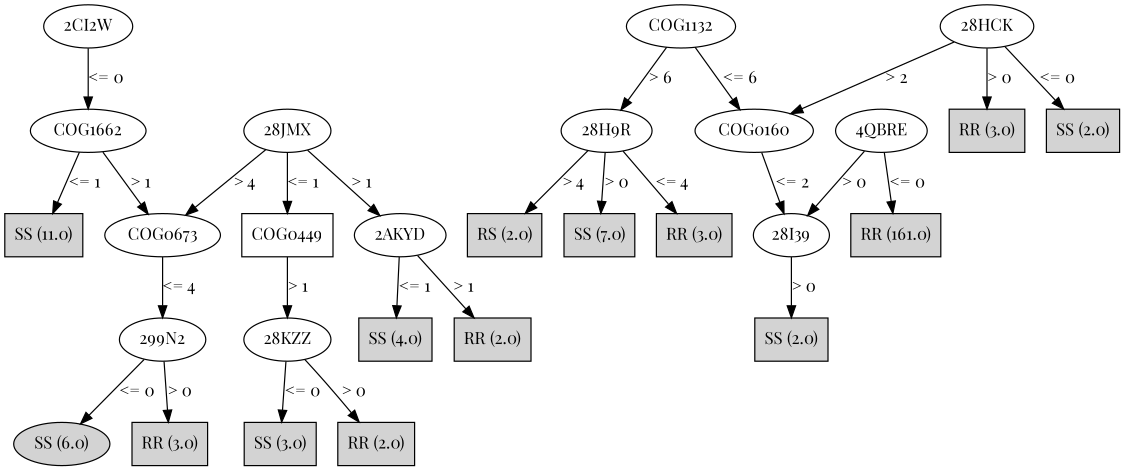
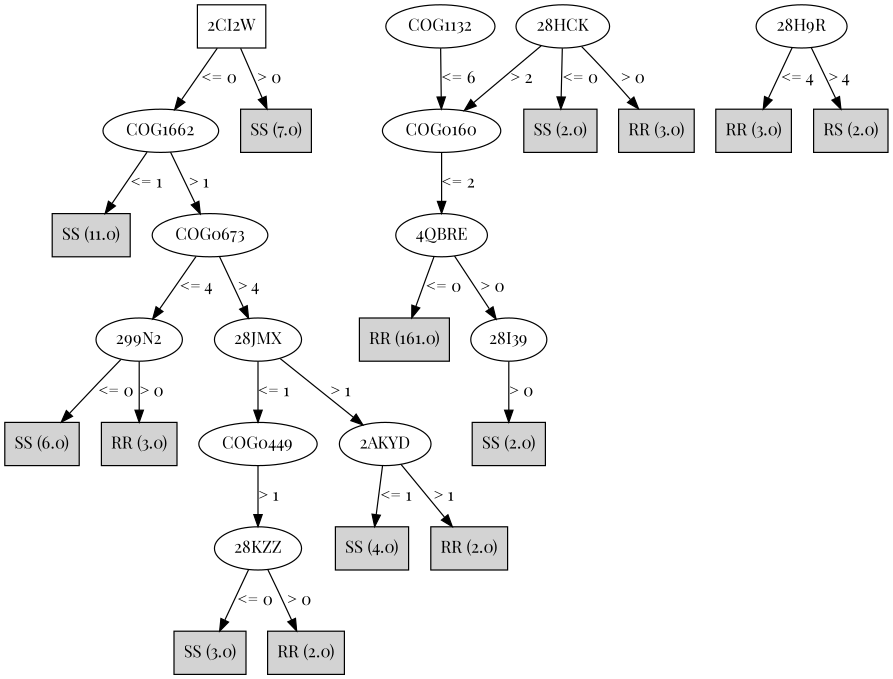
(88, 26) -> (232, 26)
(647, 74) -> none
(603, 177) -> (251, 73)
(771, 177) -> (442, 177)
(230, 179) -> (231, 282)
(287, 235) -> (258, 444)
(62, 444) -> (42, 444)
